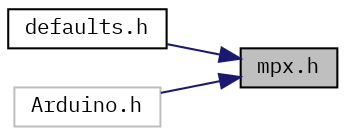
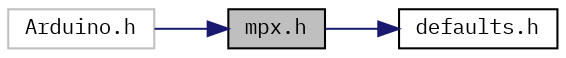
(193, 49) -> (352, 29)
